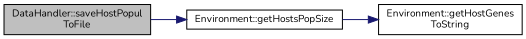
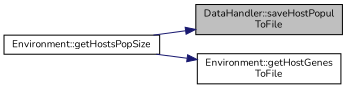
(164, 20) -> (169, 33)
(450, 20) -> (269, 69)
